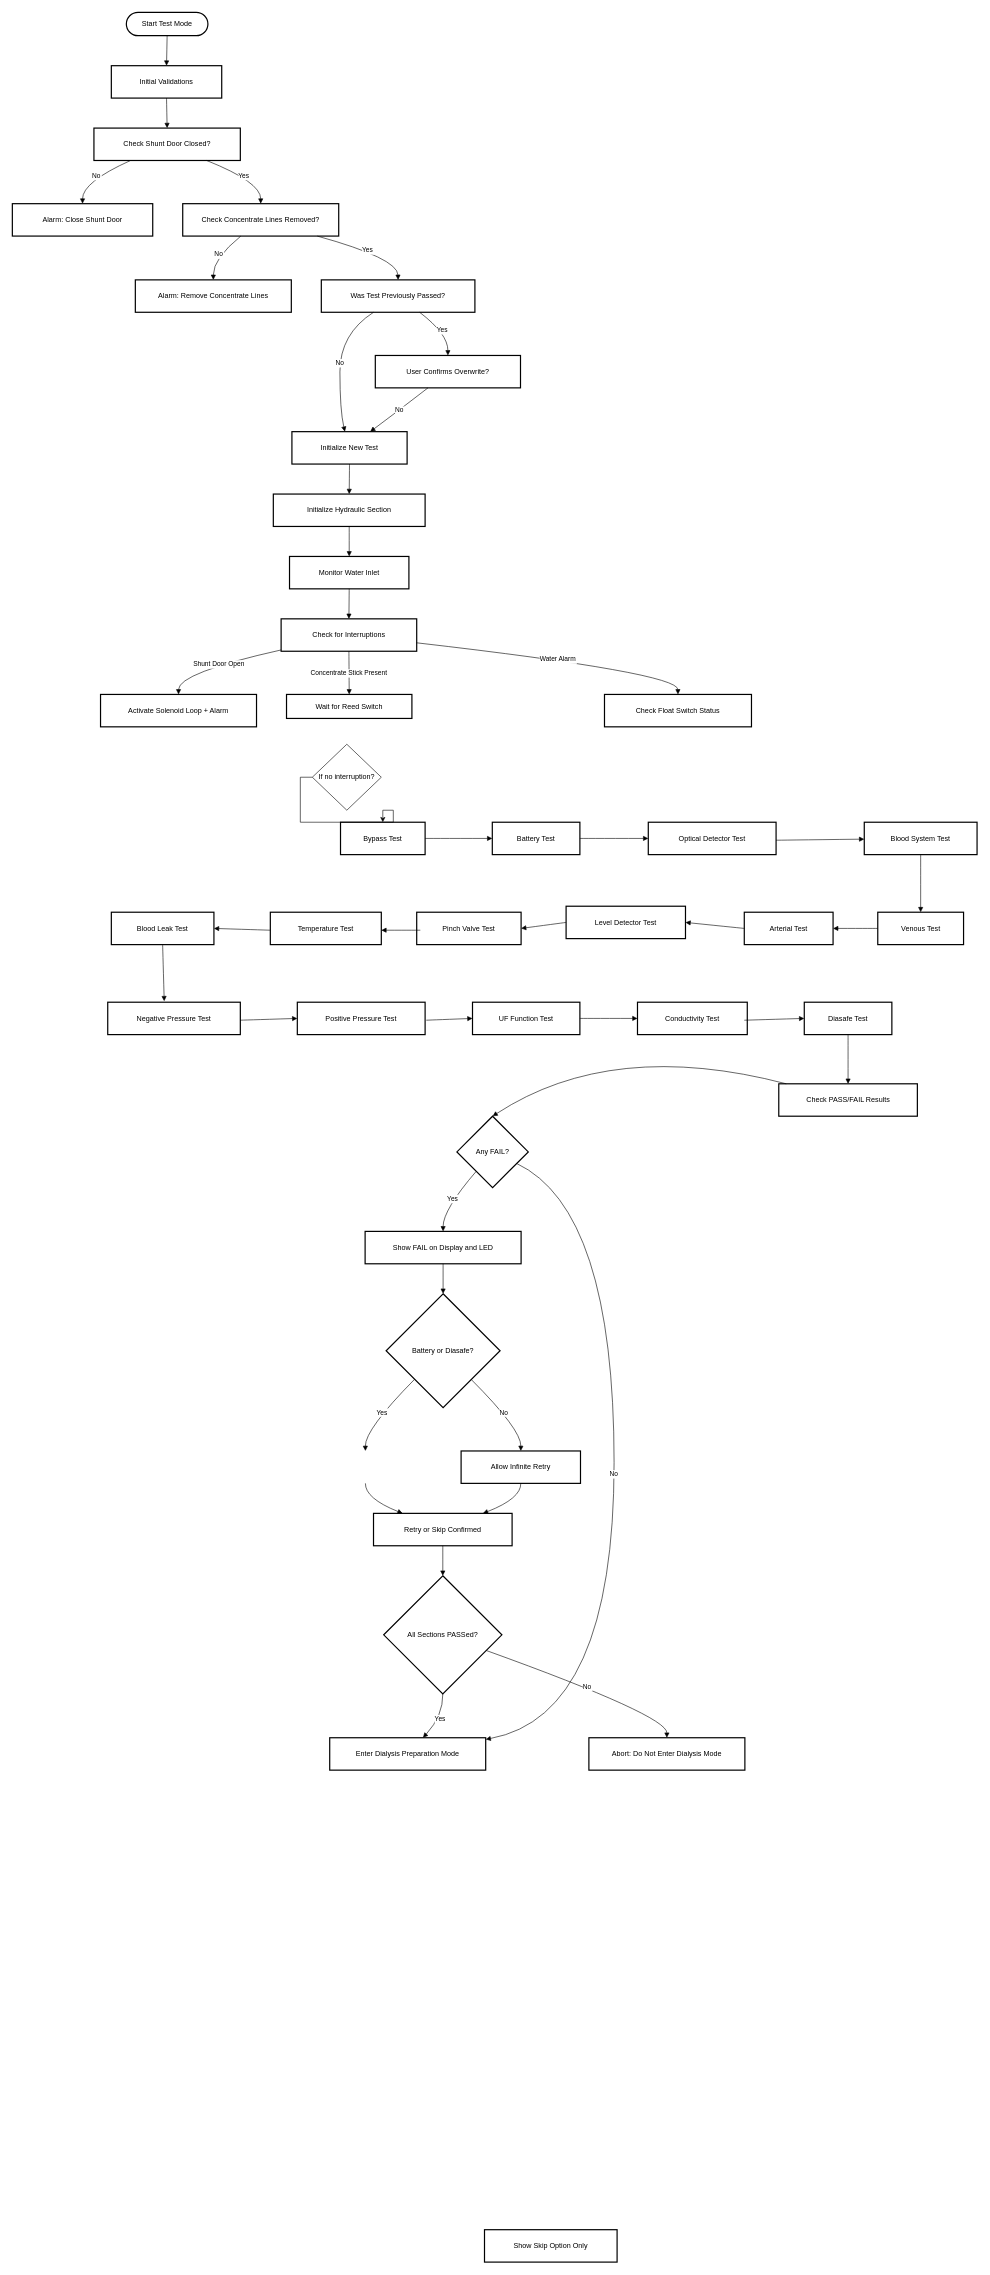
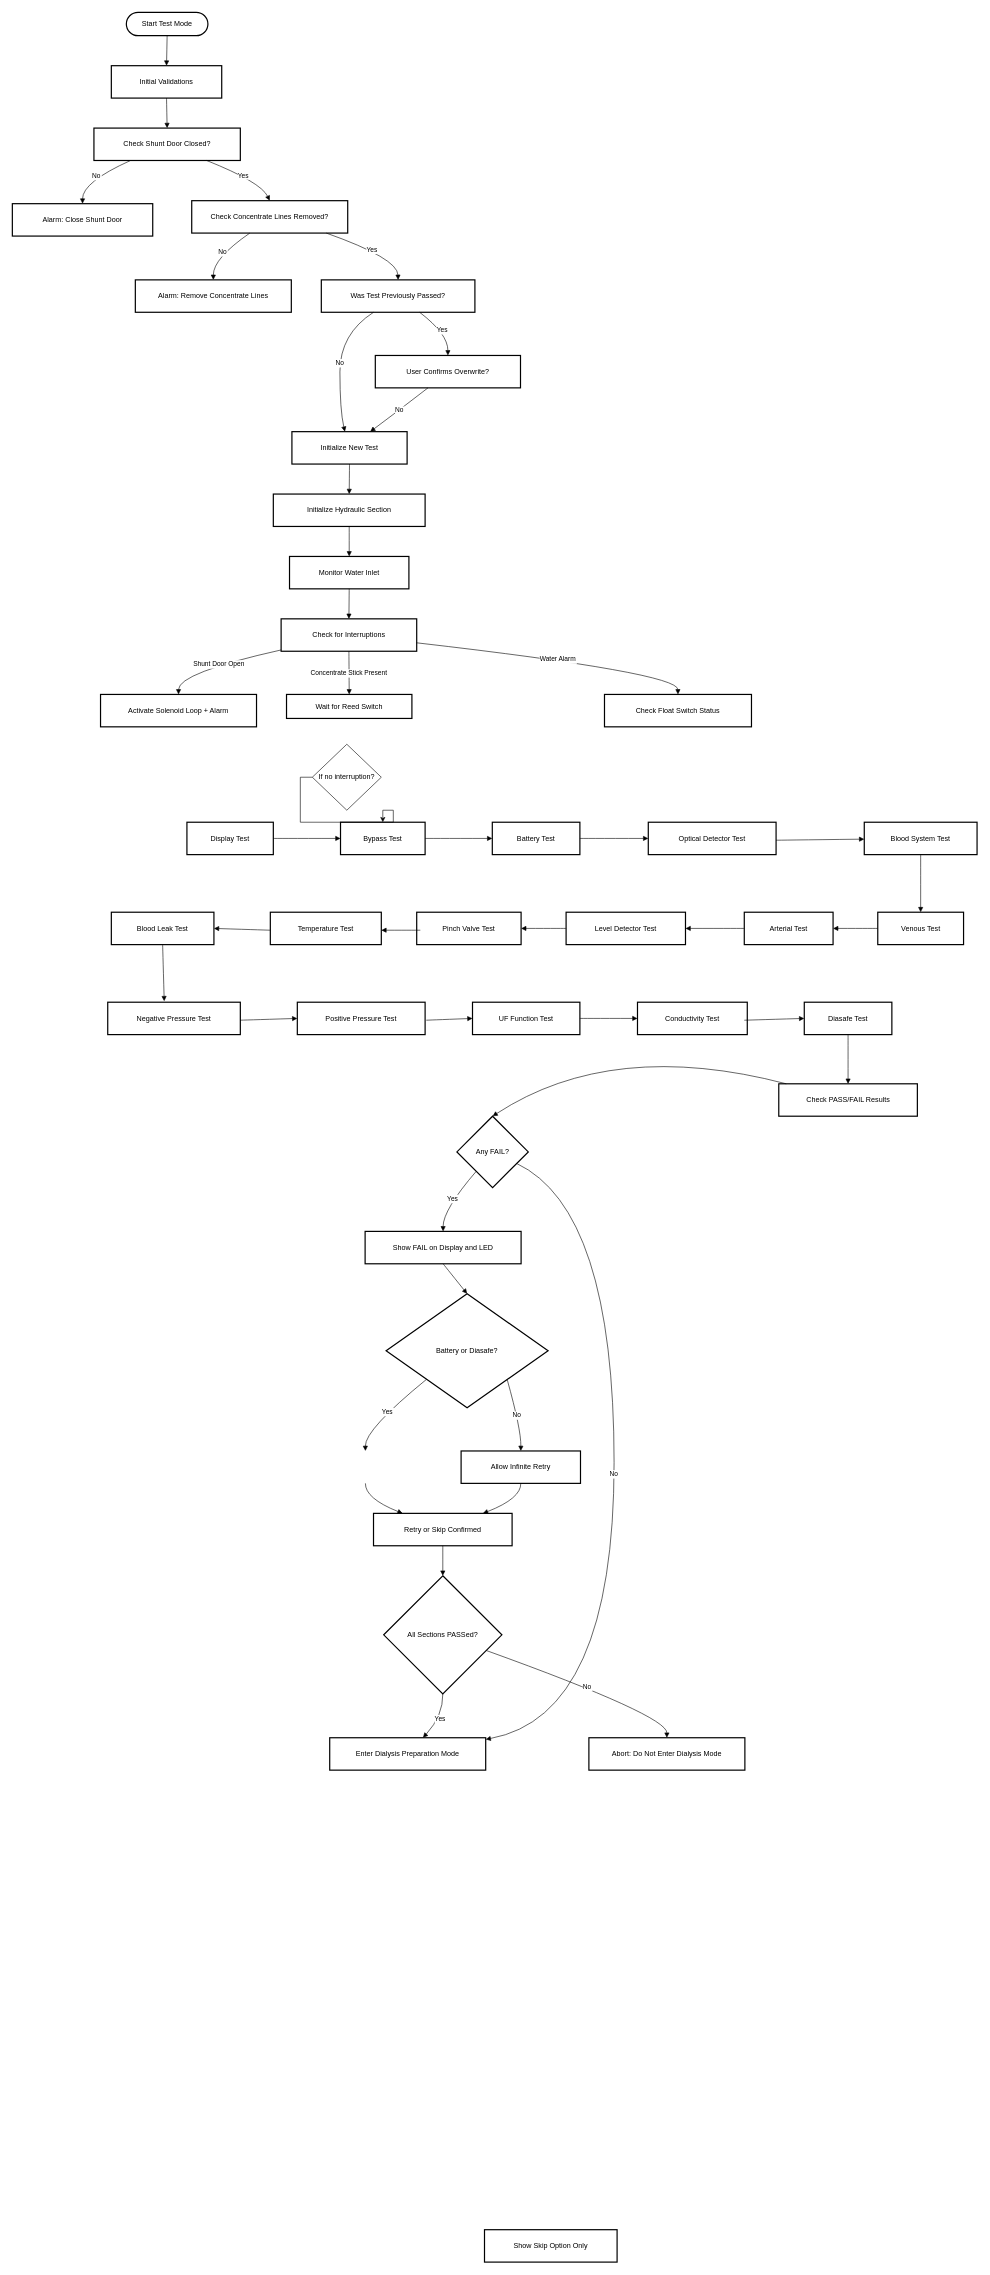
(261, 220) -> (270, 217)
none -> (230, 839)
none -> (305, 839)
(626, 923) -> (626, 929)
(443, 1351) -> (467, 1351)
